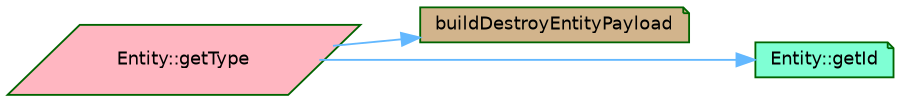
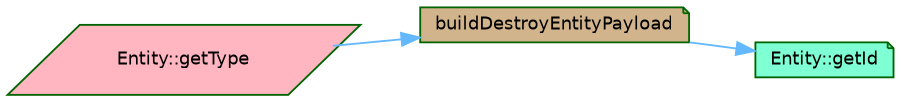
(528, 60) -> (713, 45)
